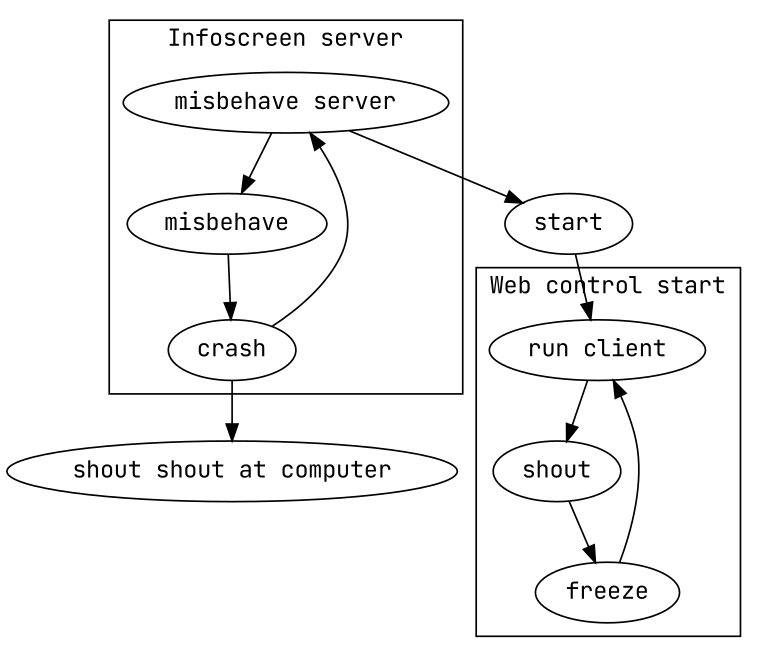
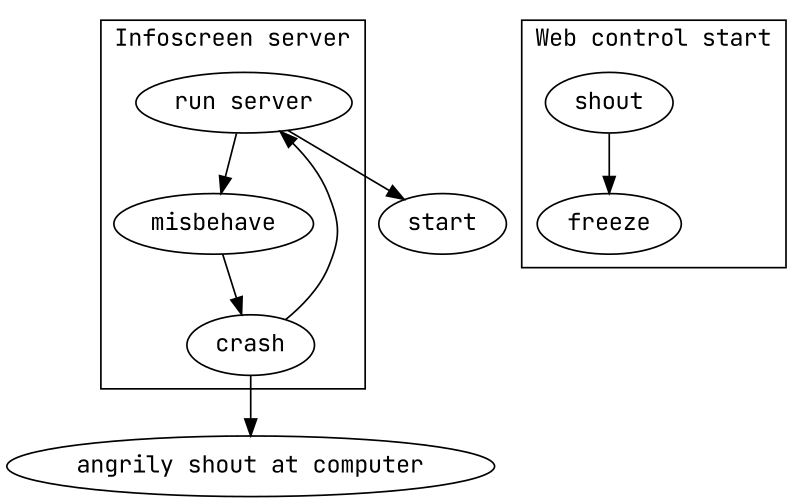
(286, 103) -> (244, 103)
(597, 350) -> none
(232, 471) -> (251, 466)
